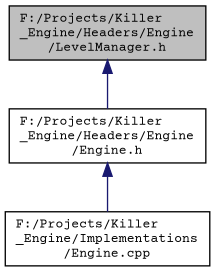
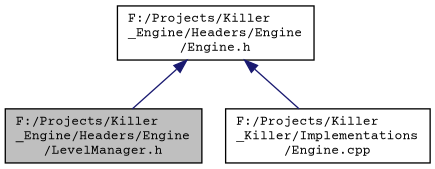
(108, 91) -> (154, 89)
(108, 239) -> (328, 136)
